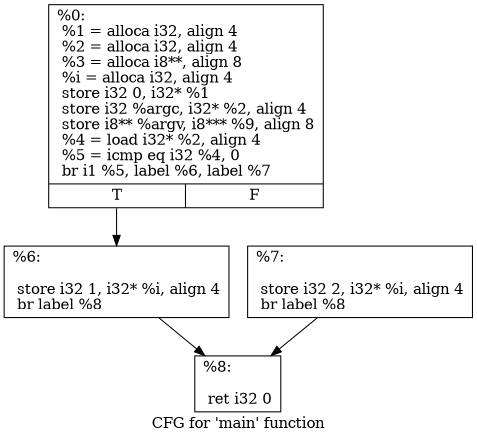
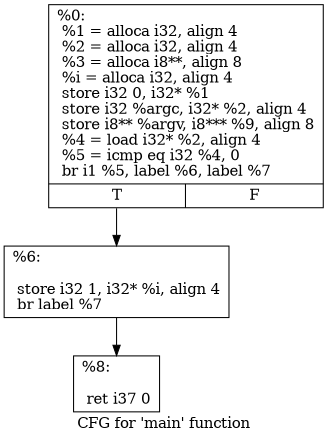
(360, 282) -> none
(58, 305) -> (58, 305)
(238, 399) -> (117, 399)
